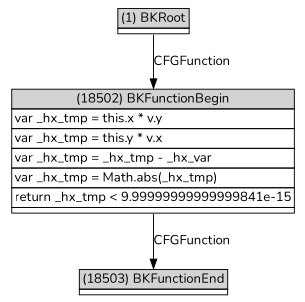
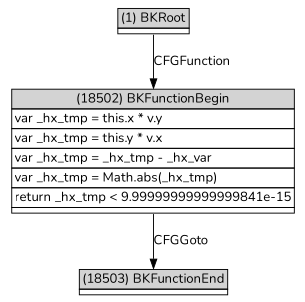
(192, 241) -> (181, 241)
